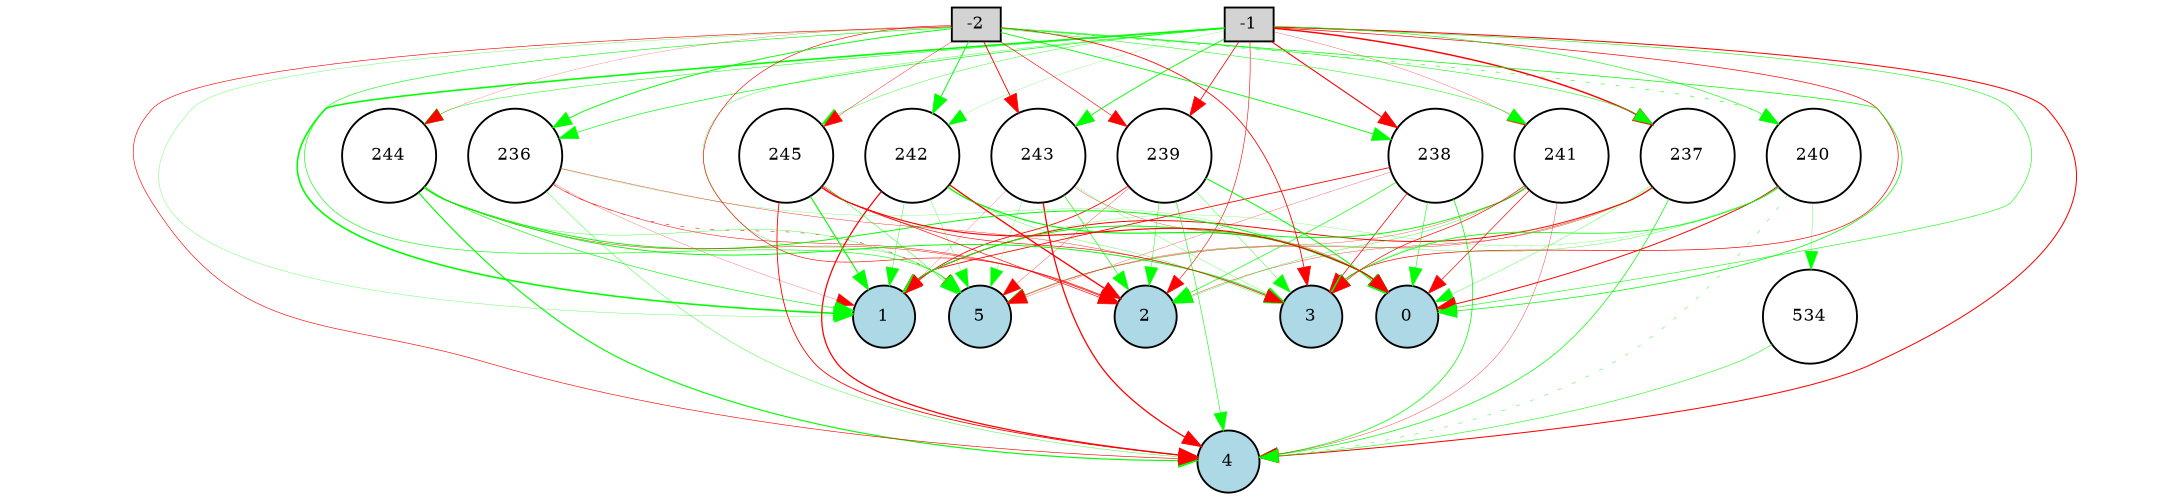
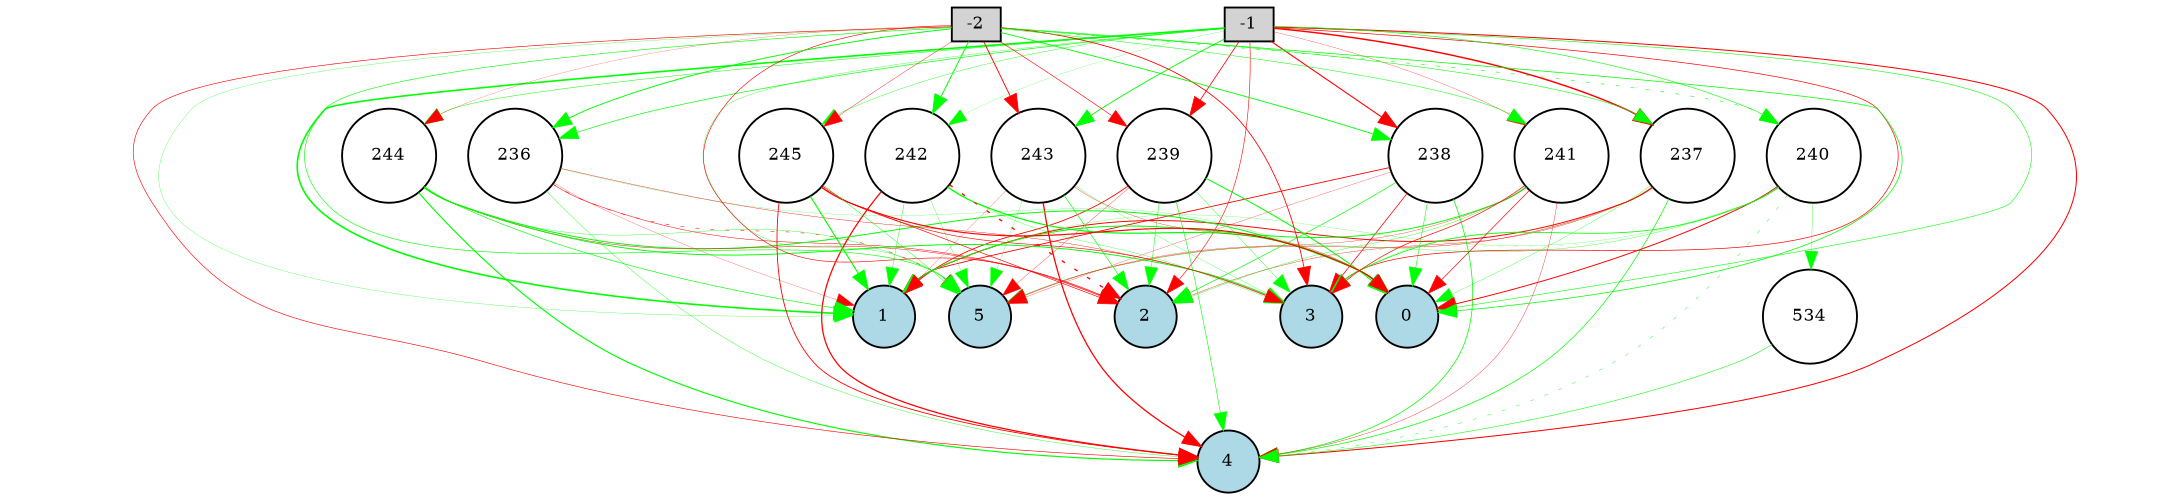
(1026, 237) -> (1026, 237)
